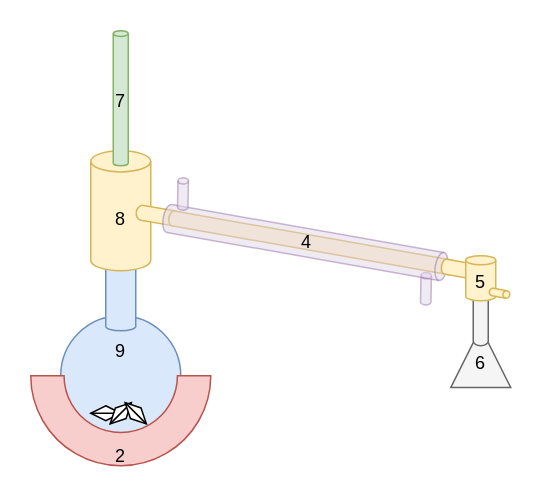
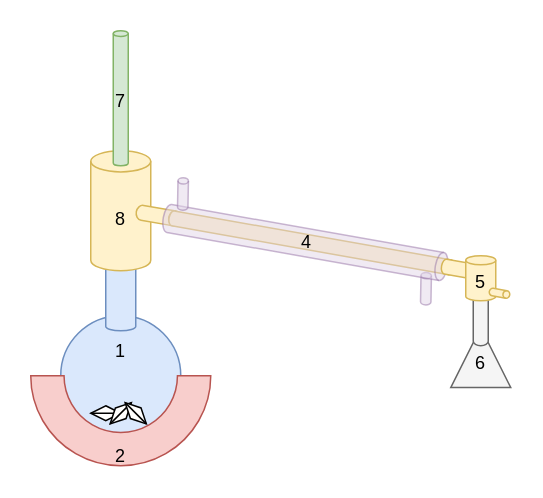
(121, 352) -> (121, 352)
